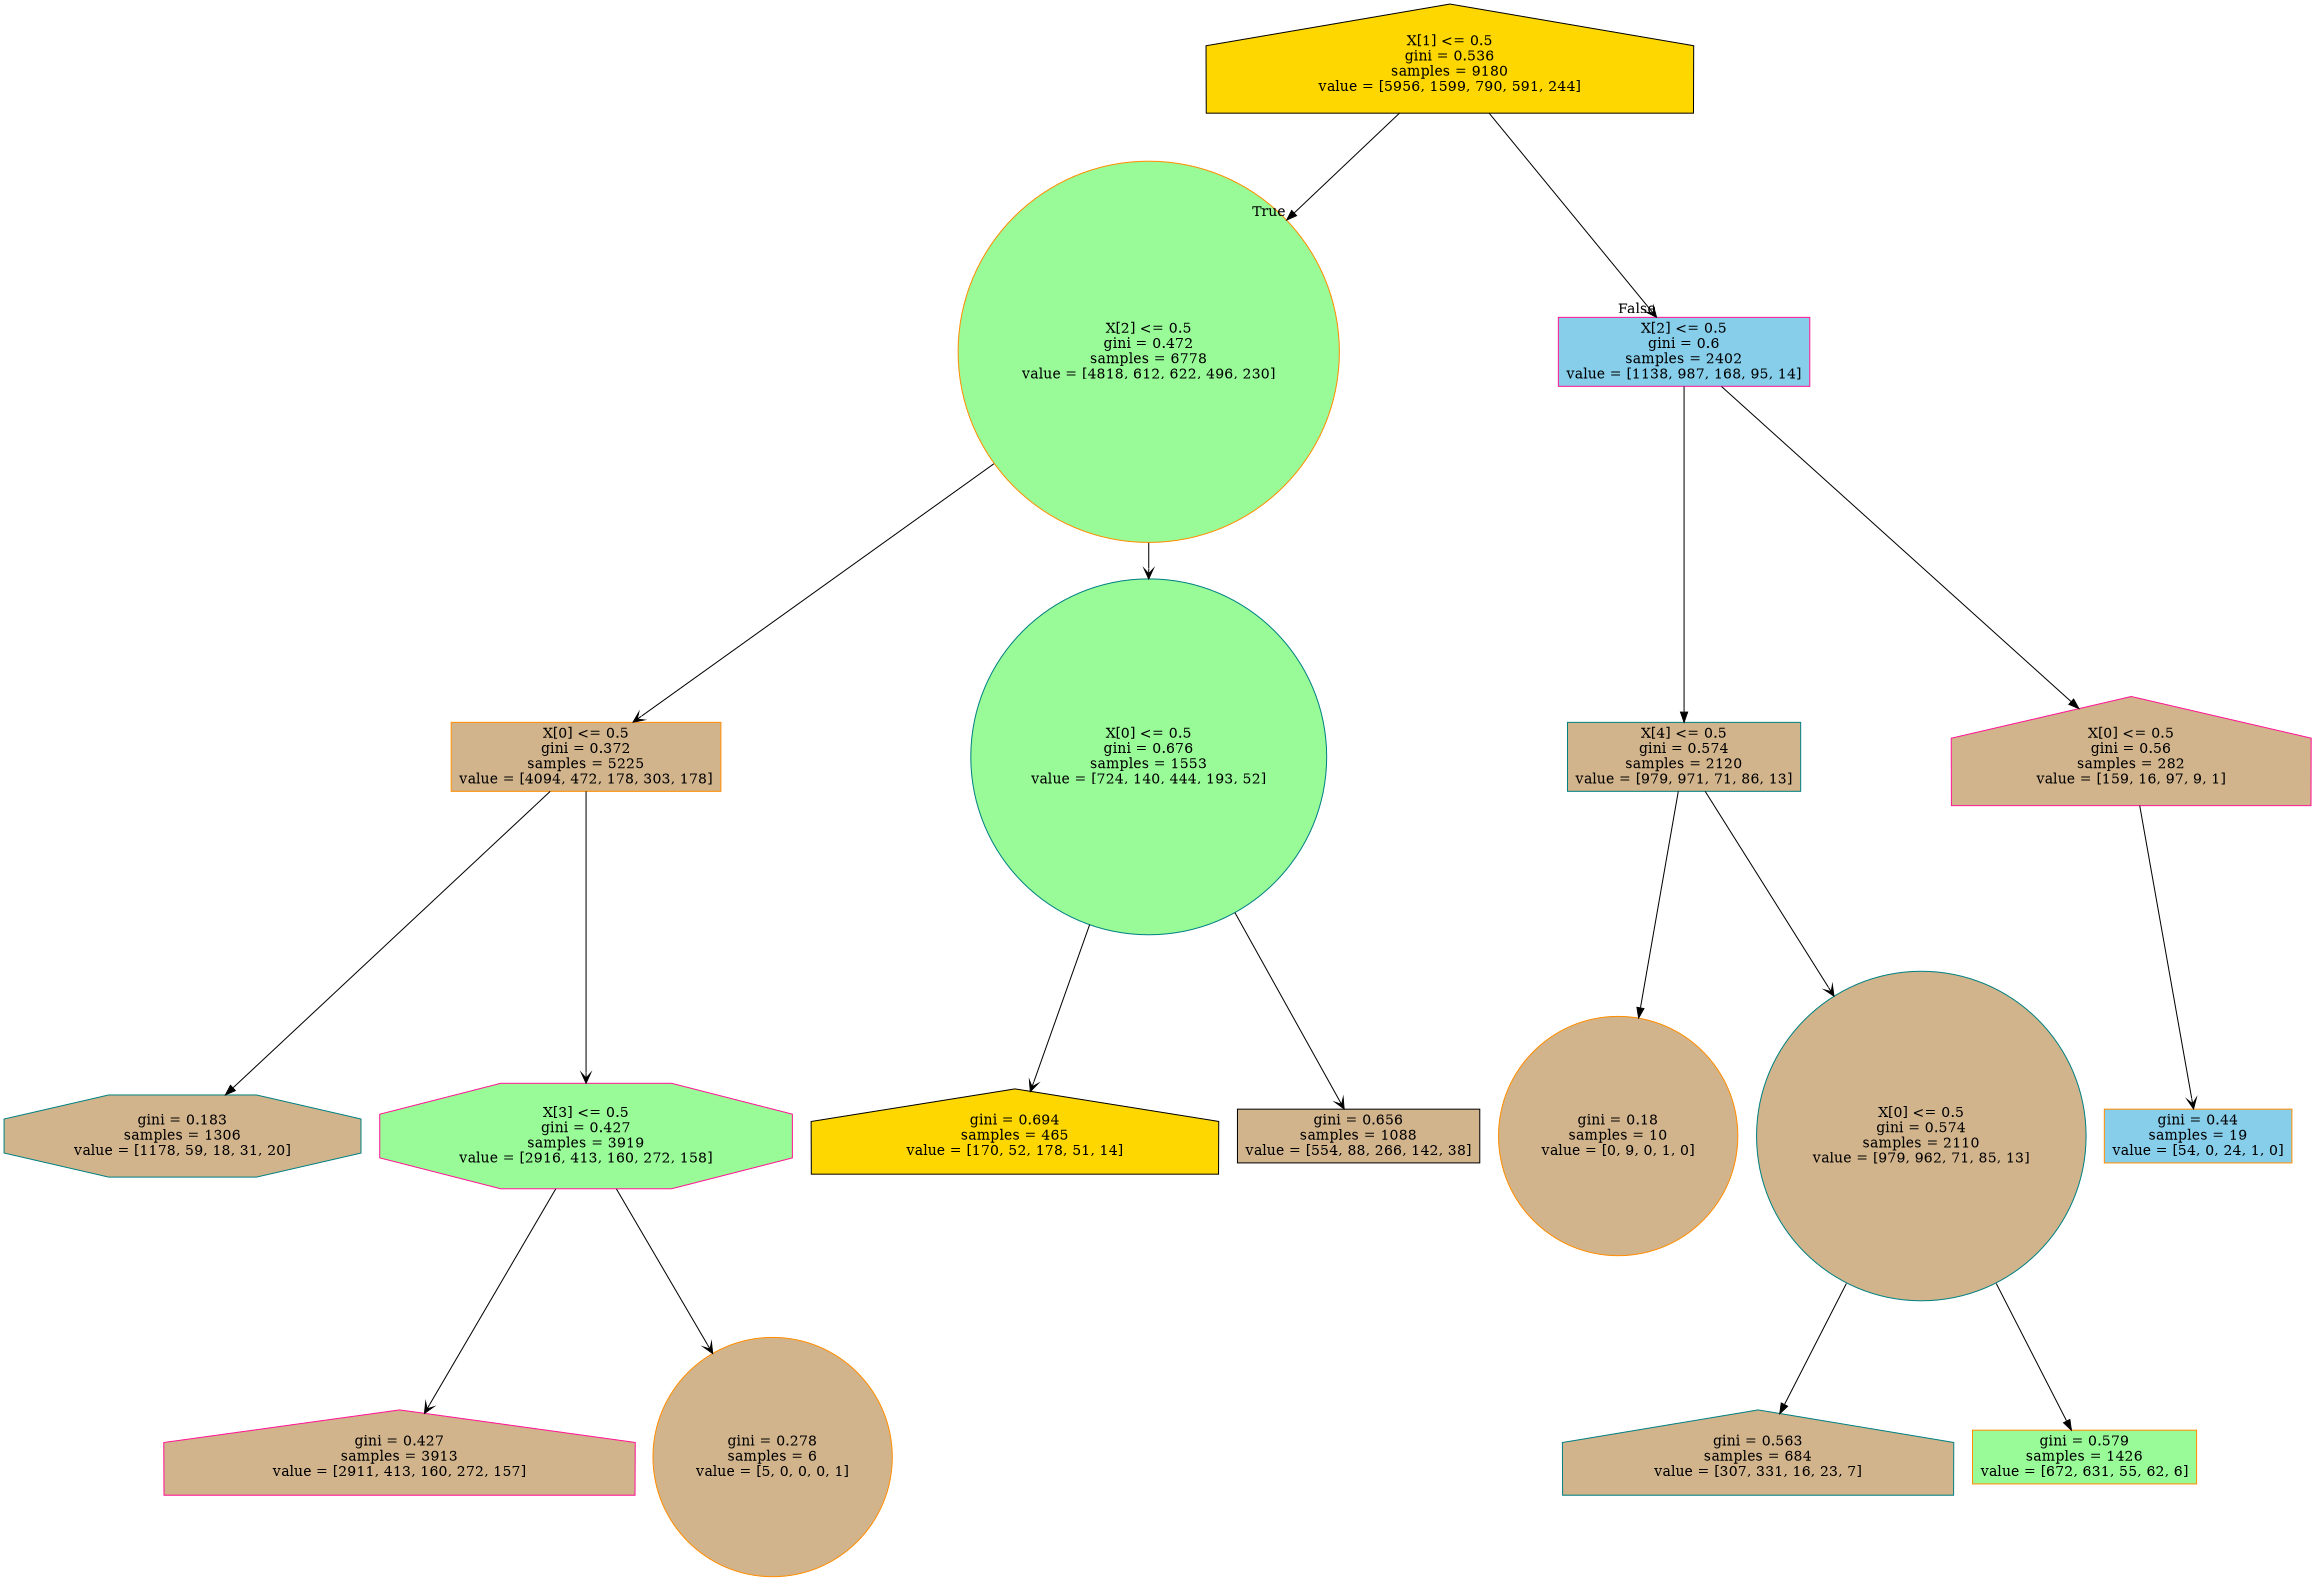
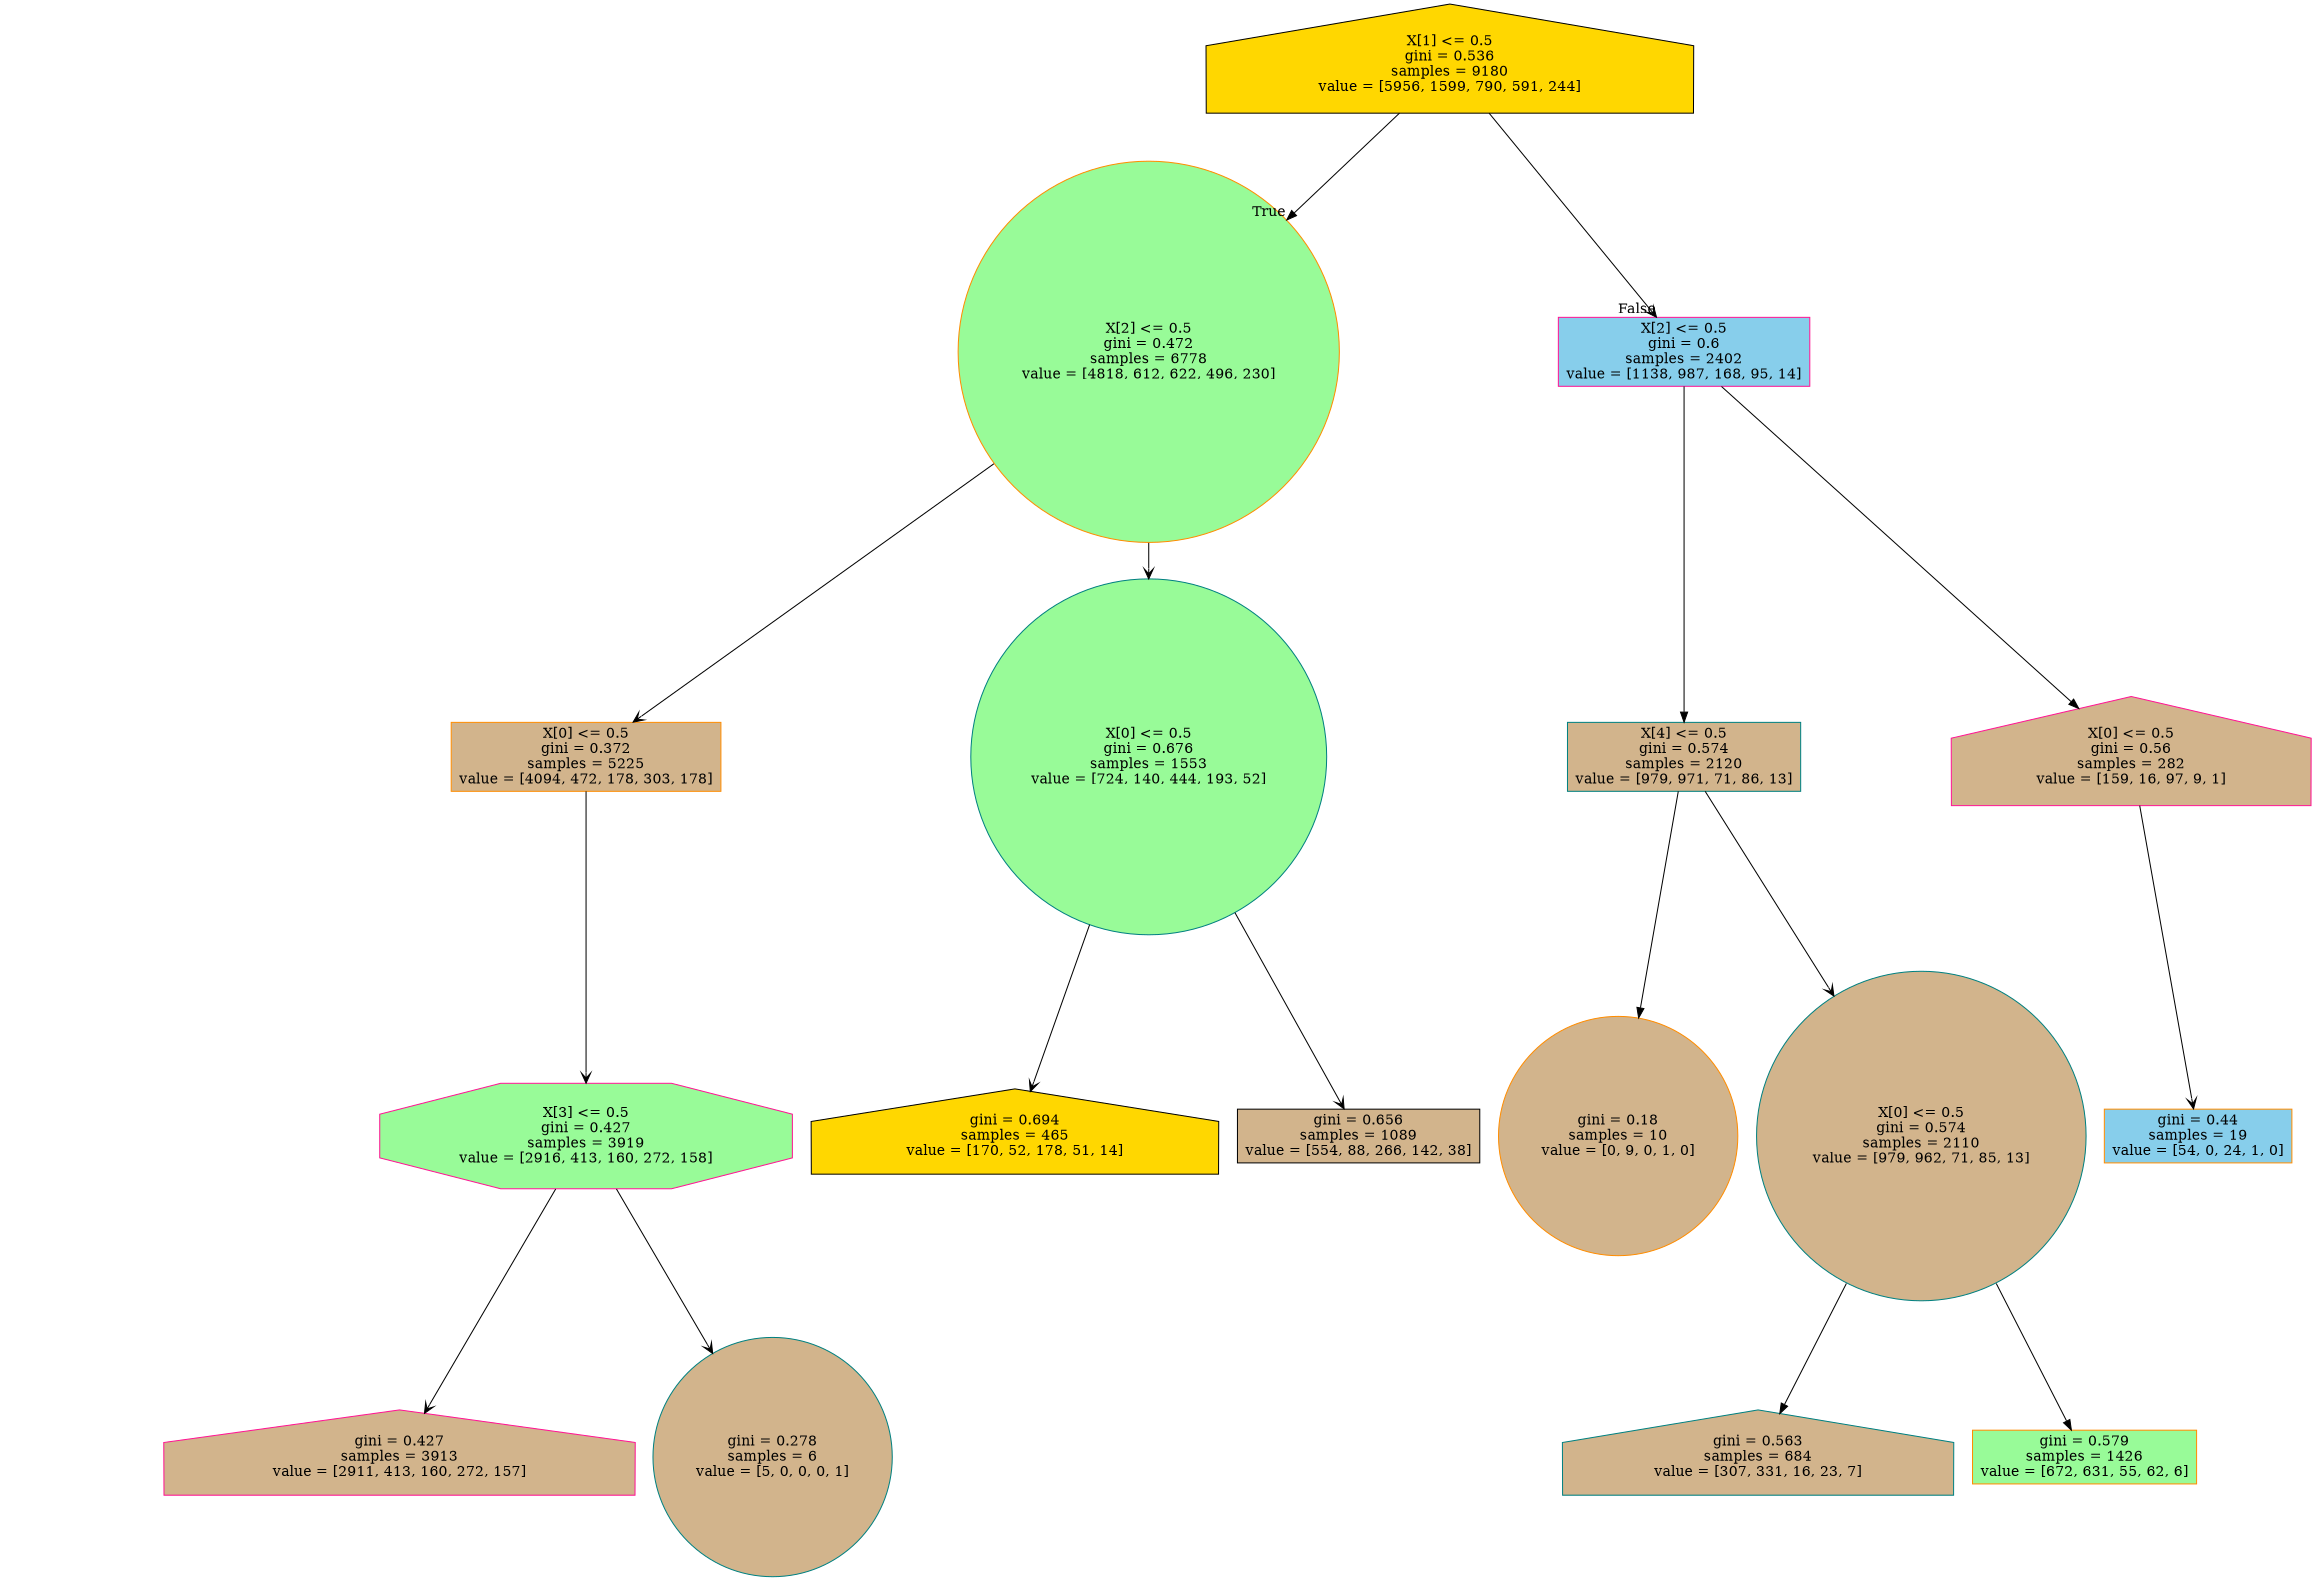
(183, 1136) -> none
(1359, 1136) -> (1359, 1136)
(773, 1457) -> (773, 1457)
